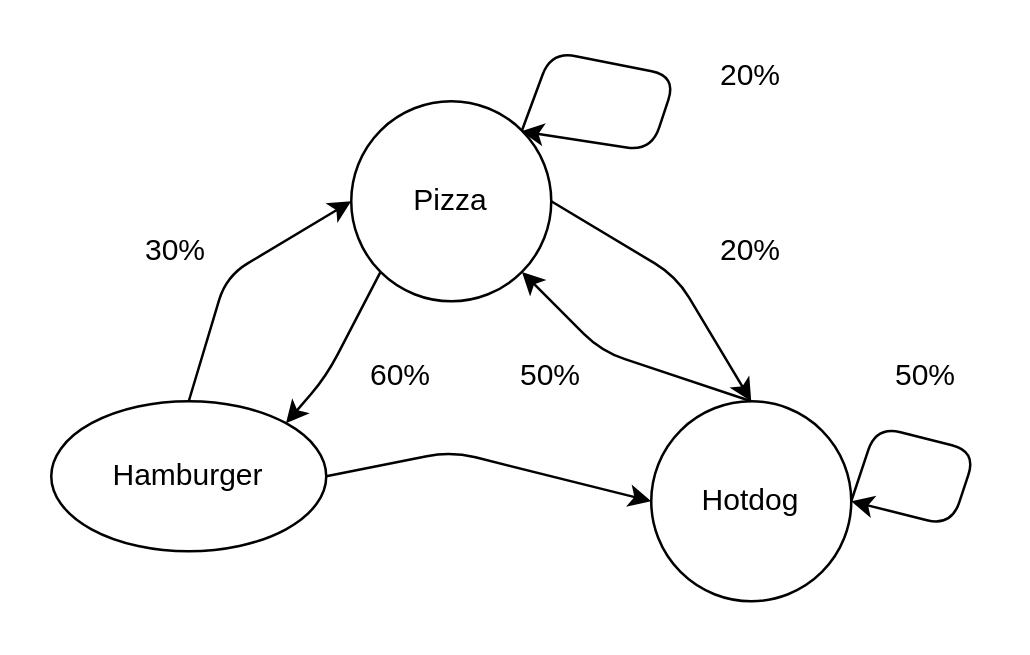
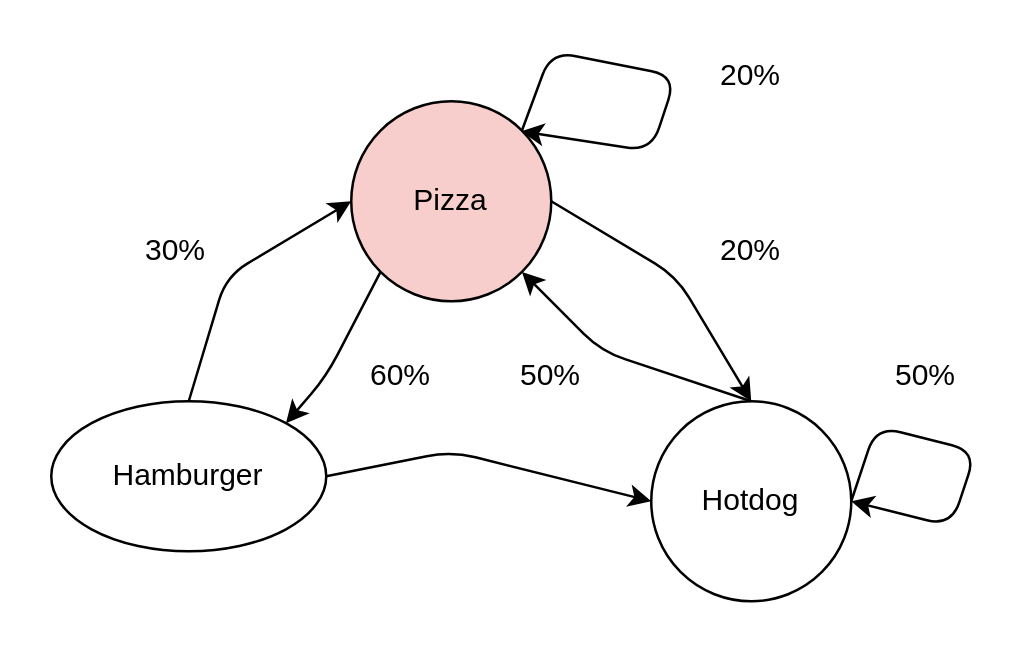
(451, 201) -> (451, 201)
